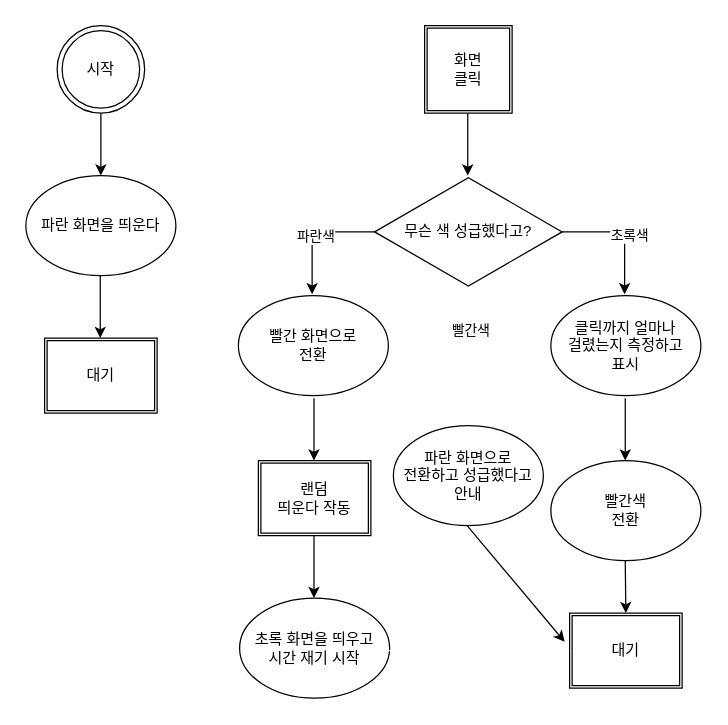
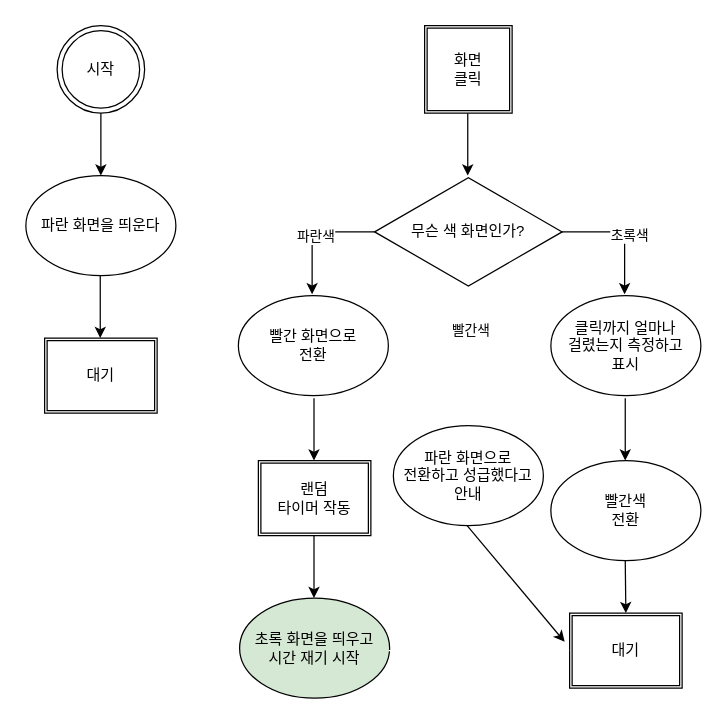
(468, 232) -> (468, 232)
(314, 498) -> (314, 498)
(314, 648) -> (314, 648)
